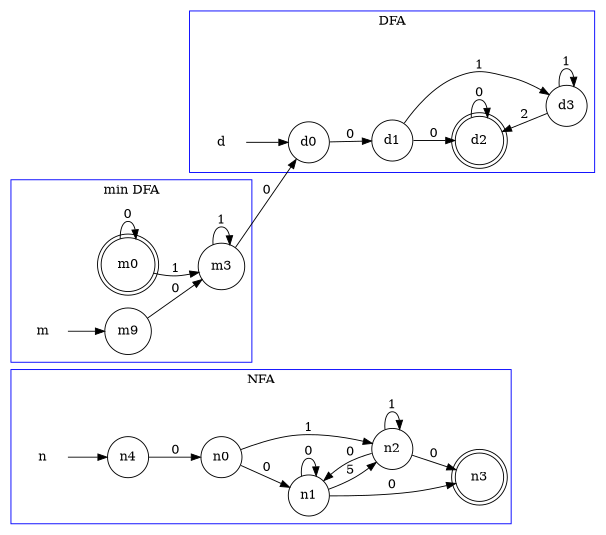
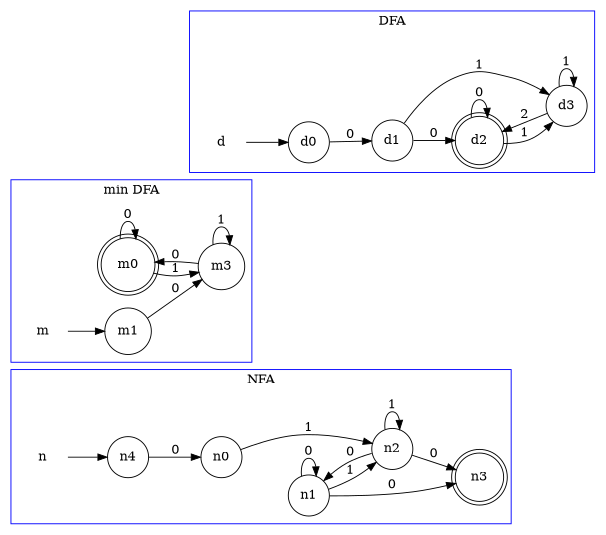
none -> (527, 141)
(263, 207) -> (181, 262)
(128, 331) -> (128, 331)
(351, 470) -> (351, 470)
(261, 474) -> none
